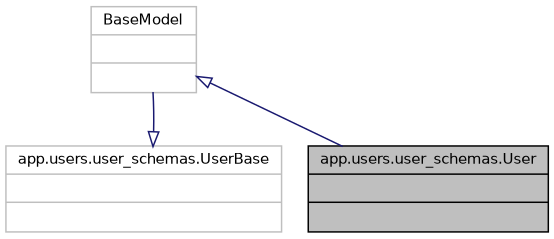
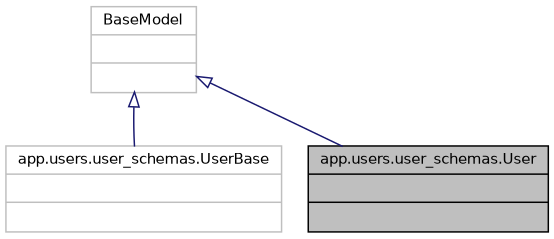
(154, 112) -> (134, 127)
